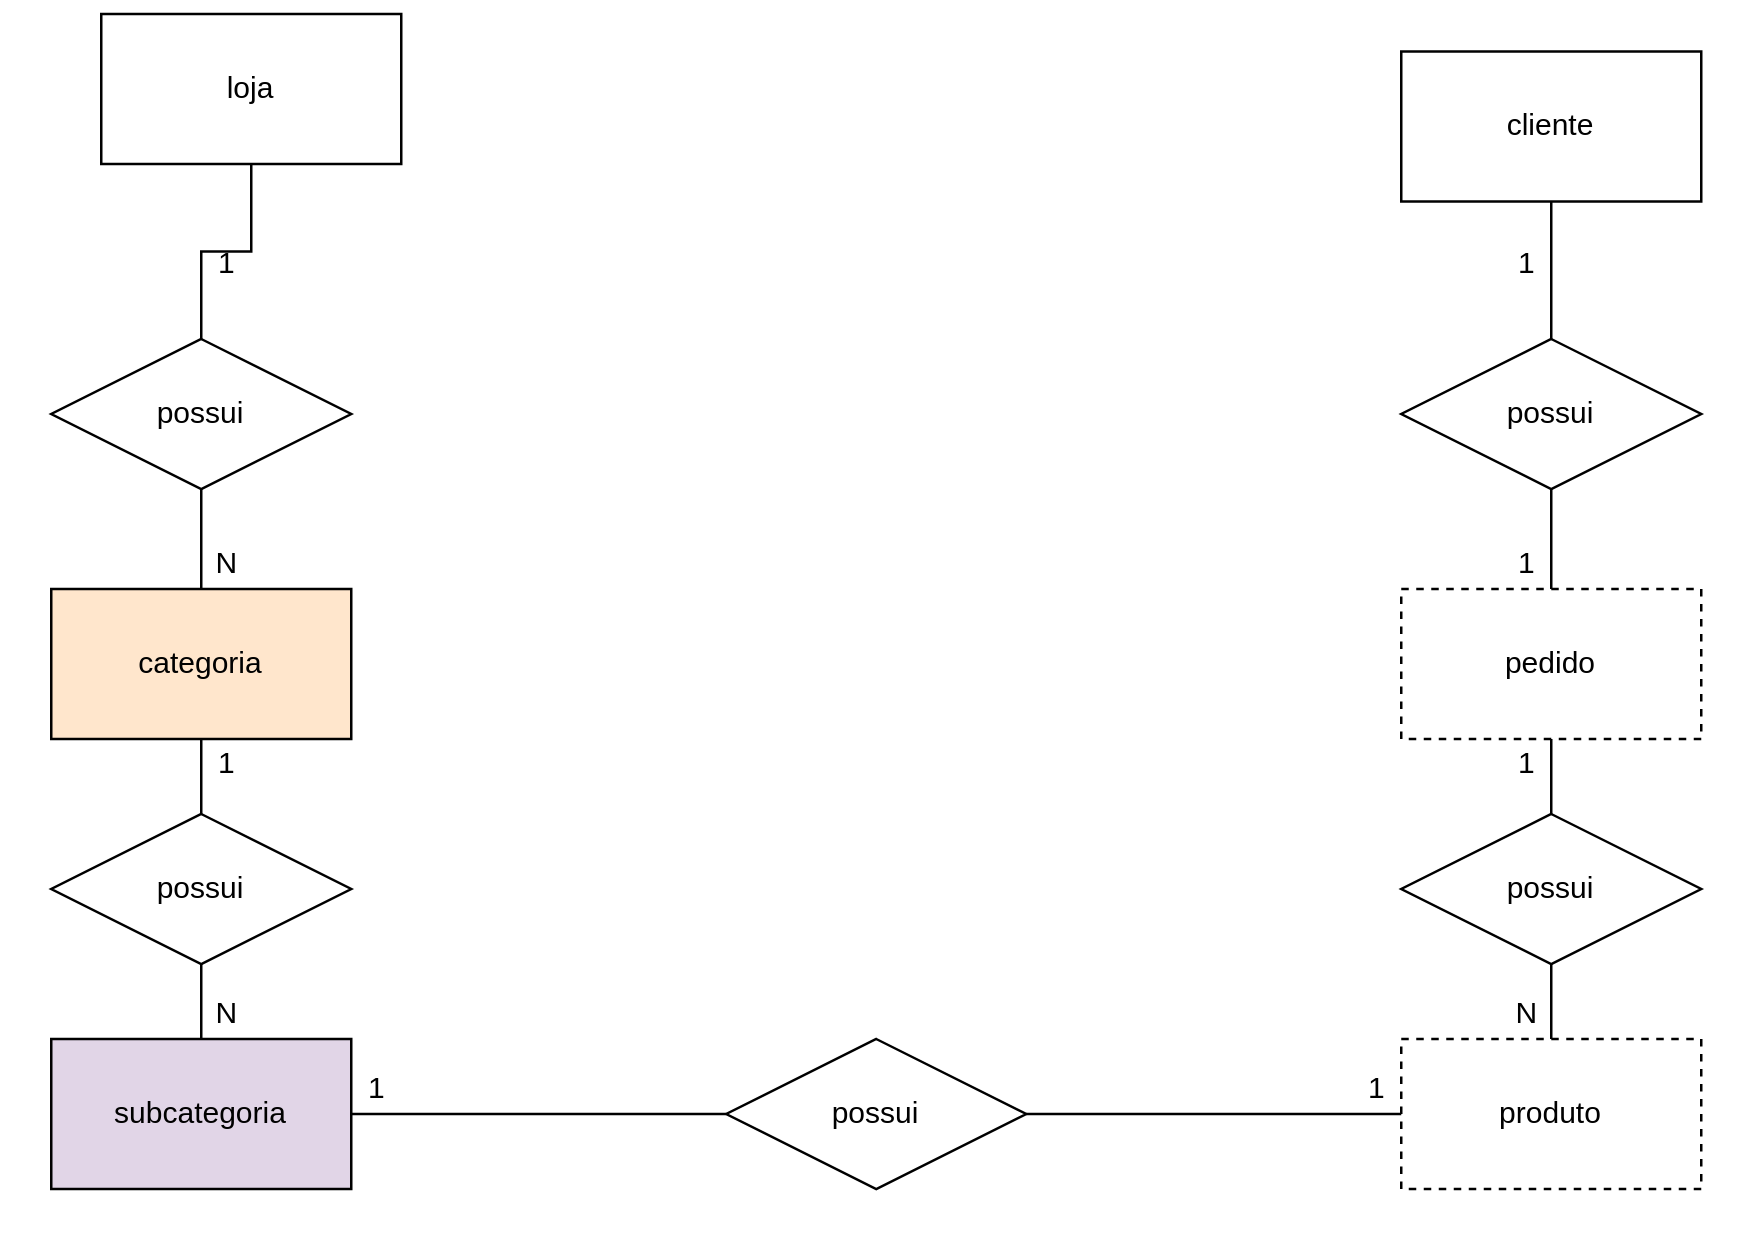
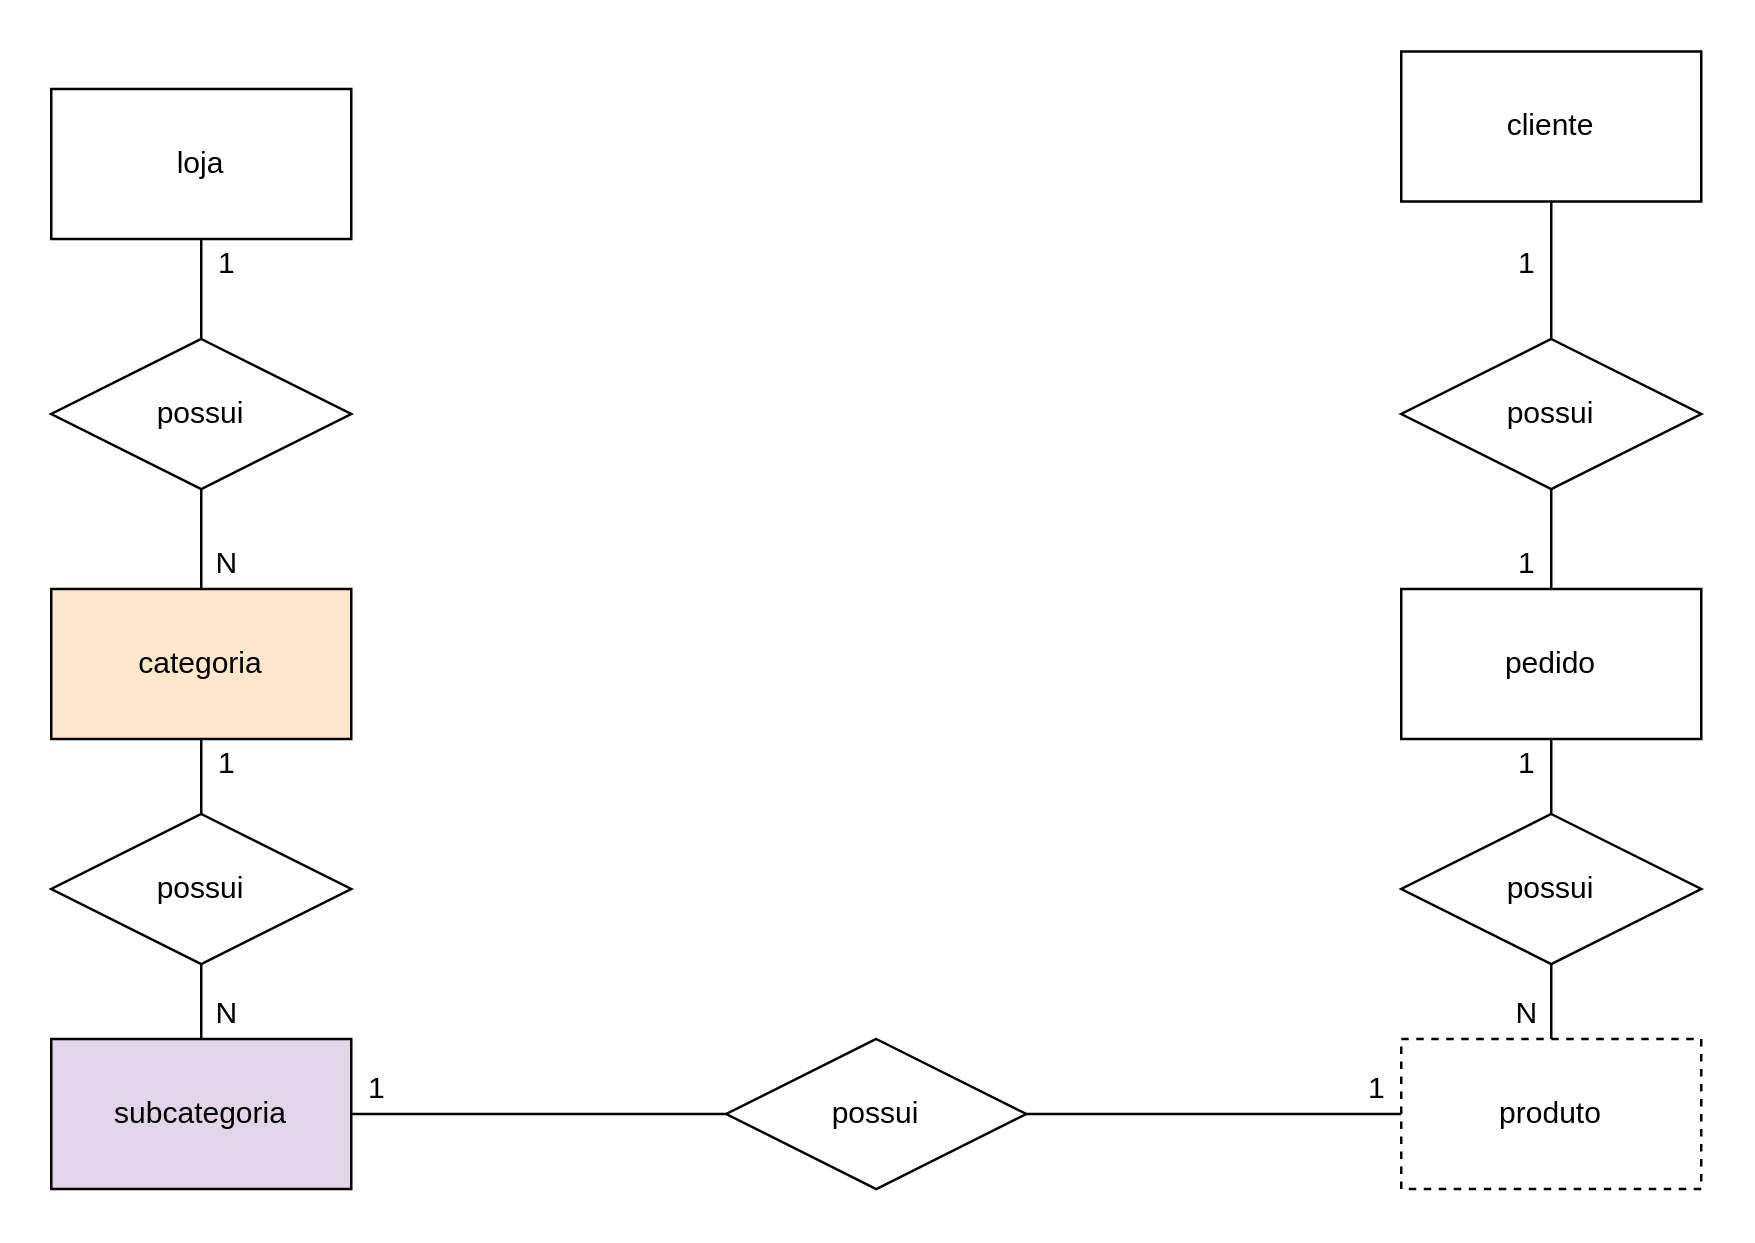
(251, 89) -> (201, 164)
(1551, 664) -> (1551, 664)
